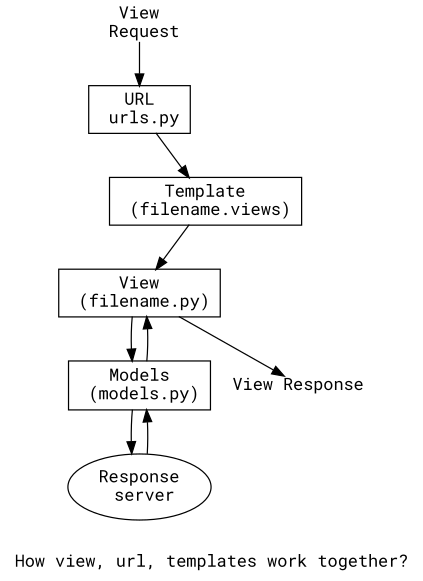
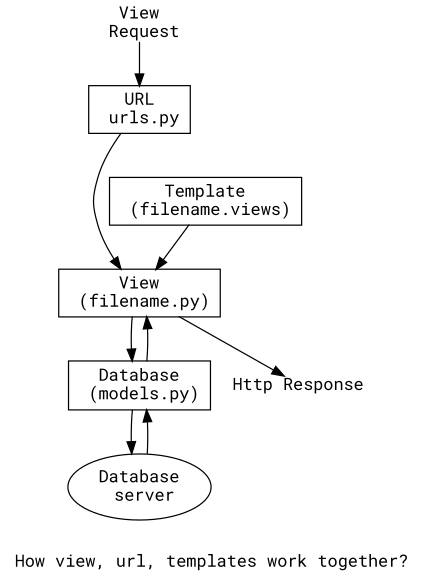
(169, 150) -> (94, 195)
(139, 385) -> (139, 385)
(299, 385) -> (299, 385)
(139, 487) -> (139, 487)
